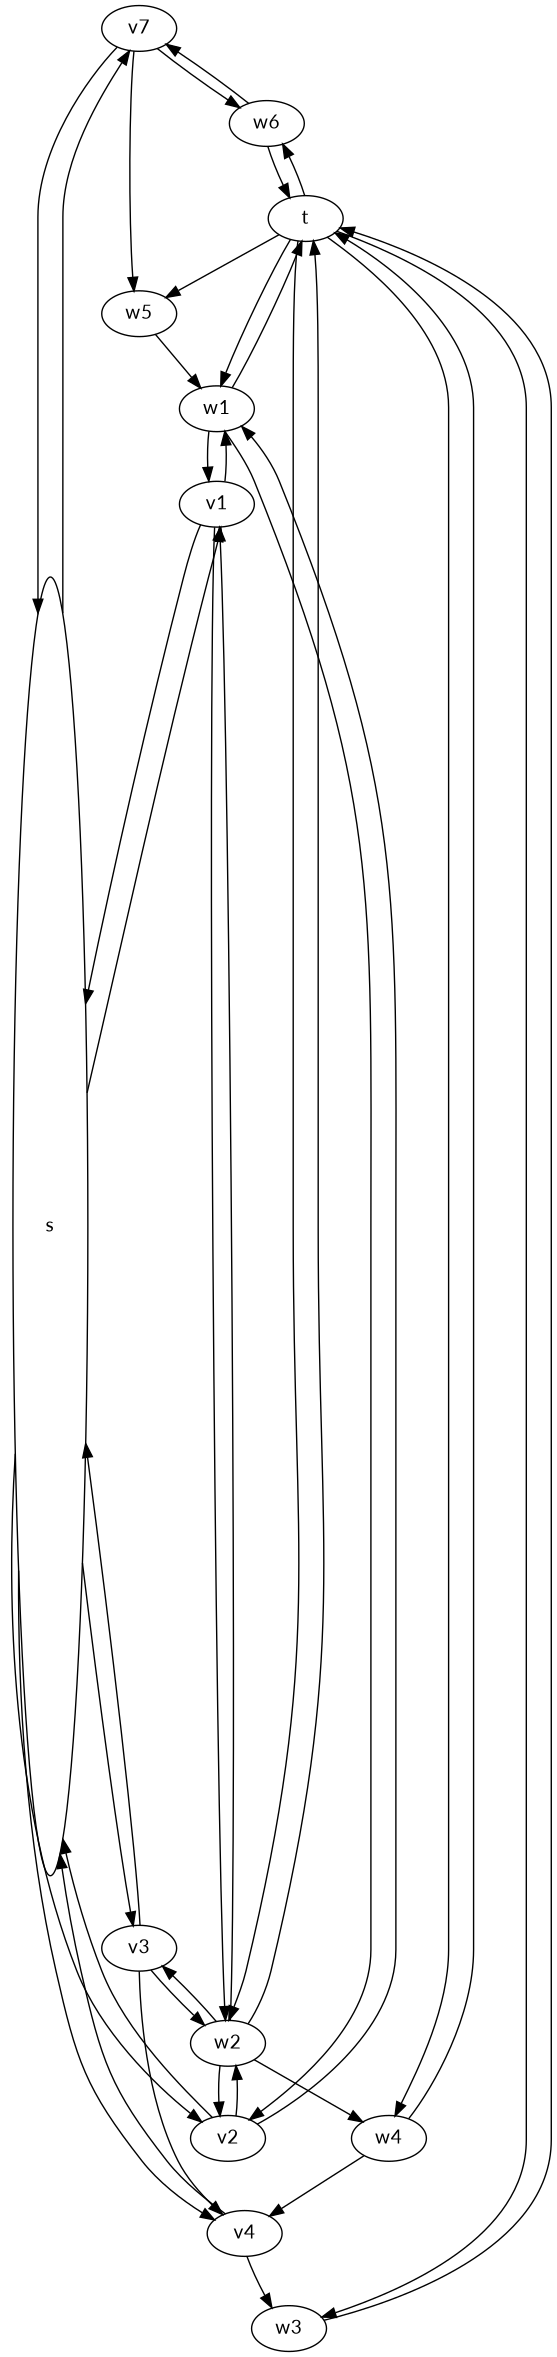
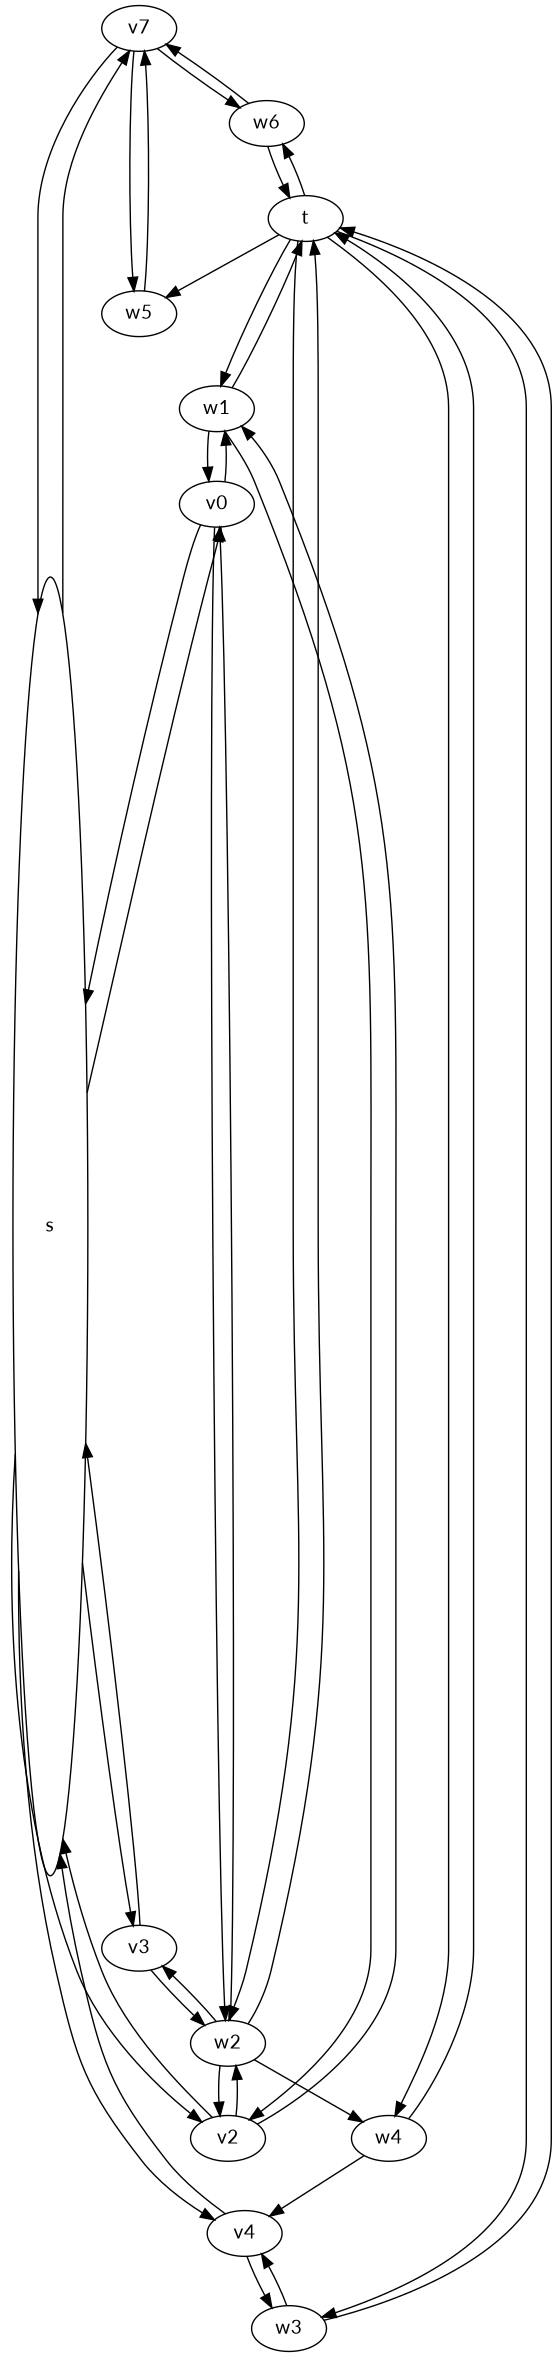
(174, 356) -> (149, 178)
(217, 504) -> (217, 504)
(155, 2096) -> (278, 2285)
